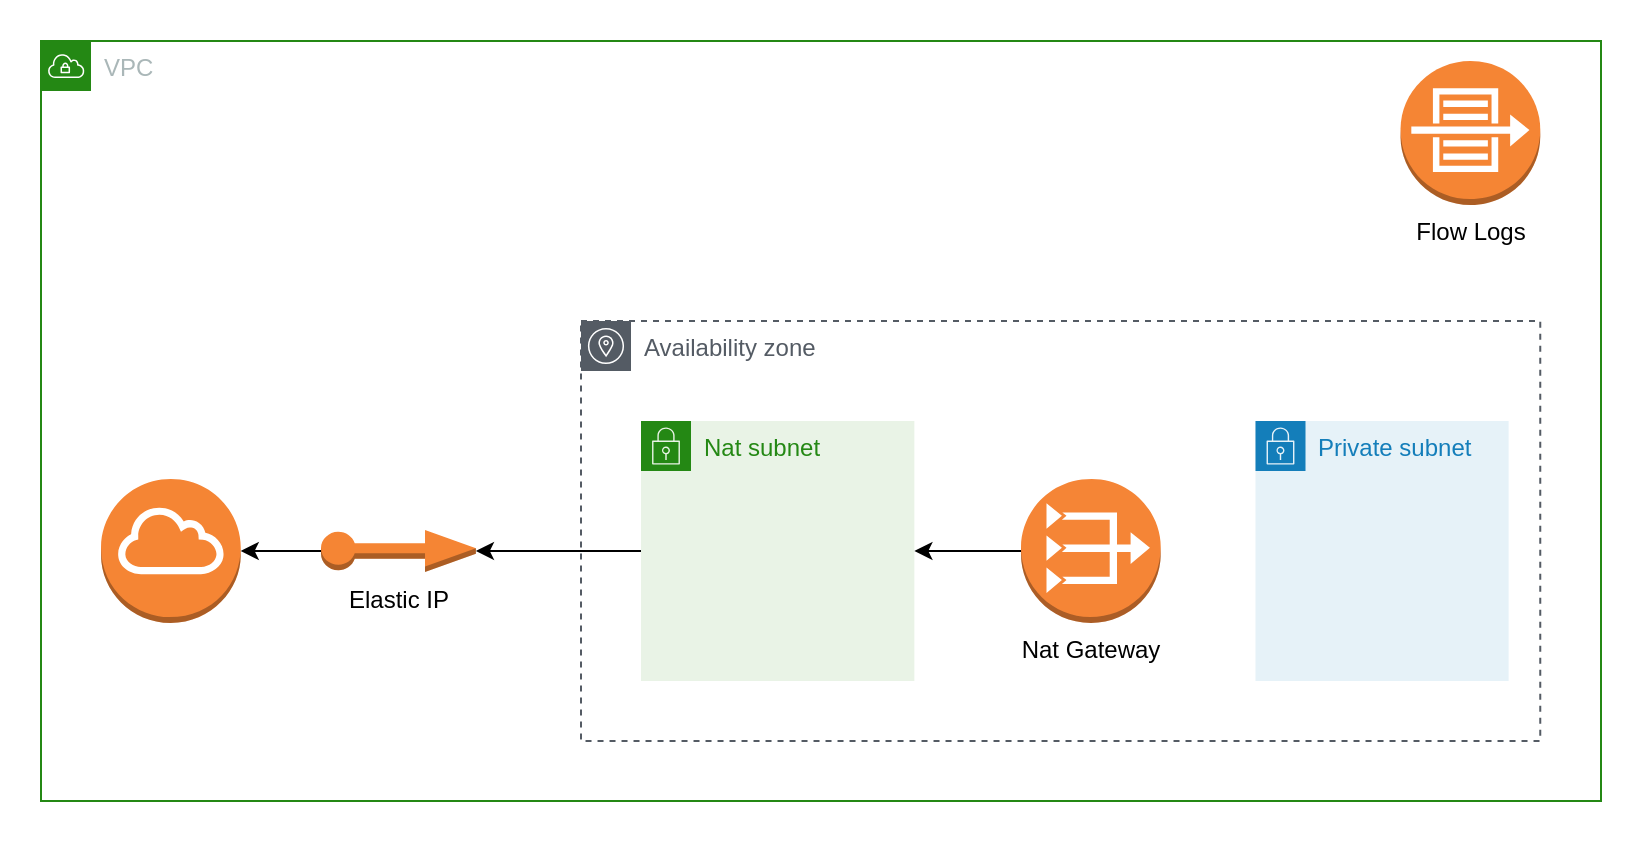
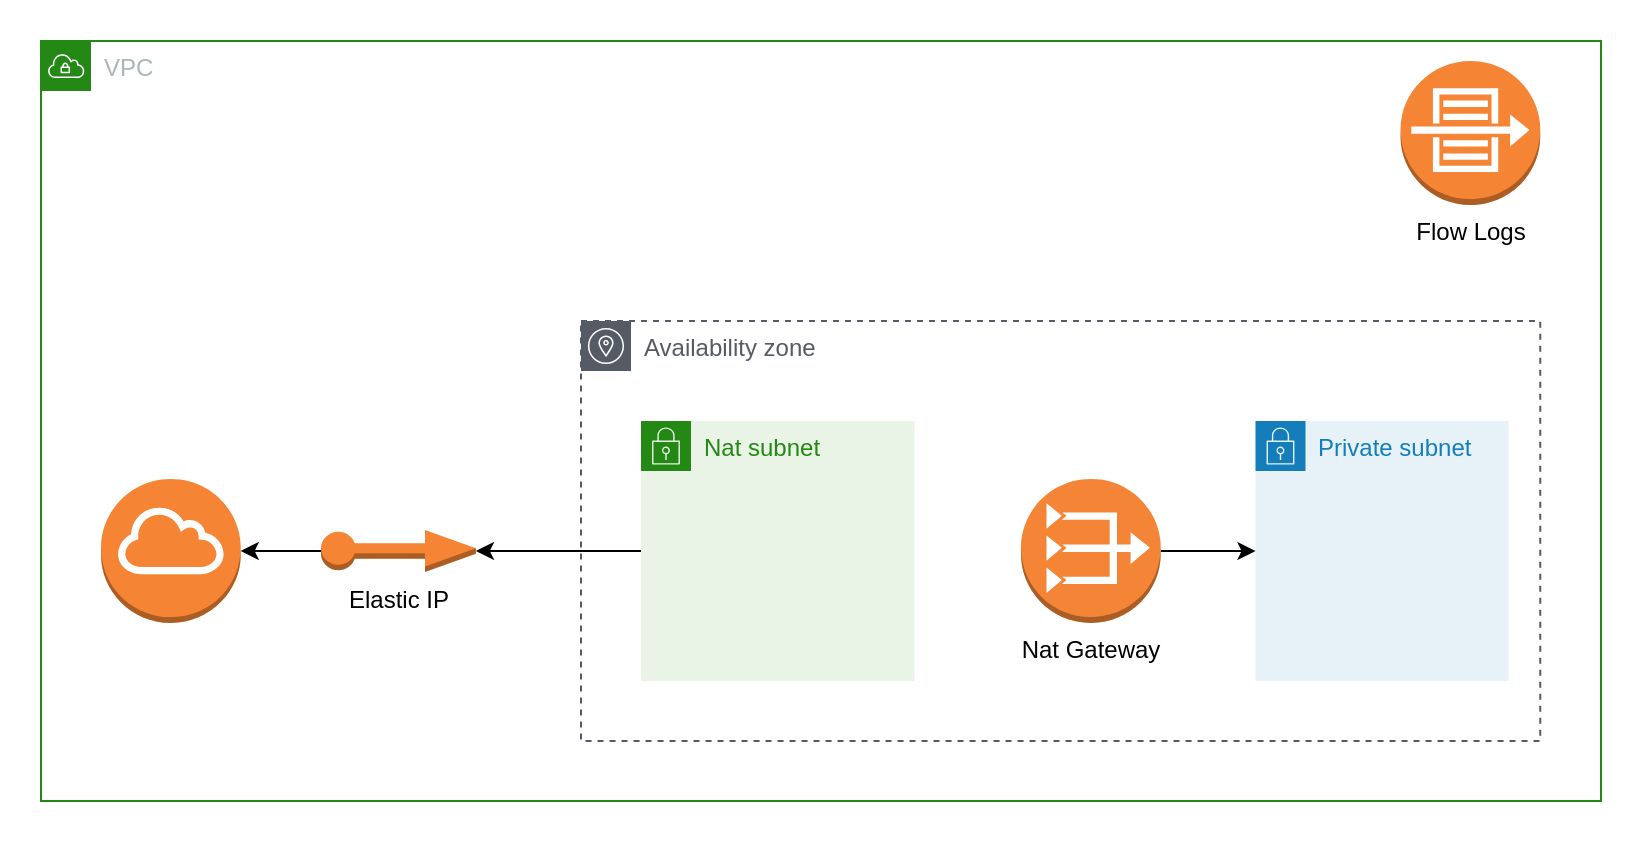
(975, 551) -> (1202, 551)
